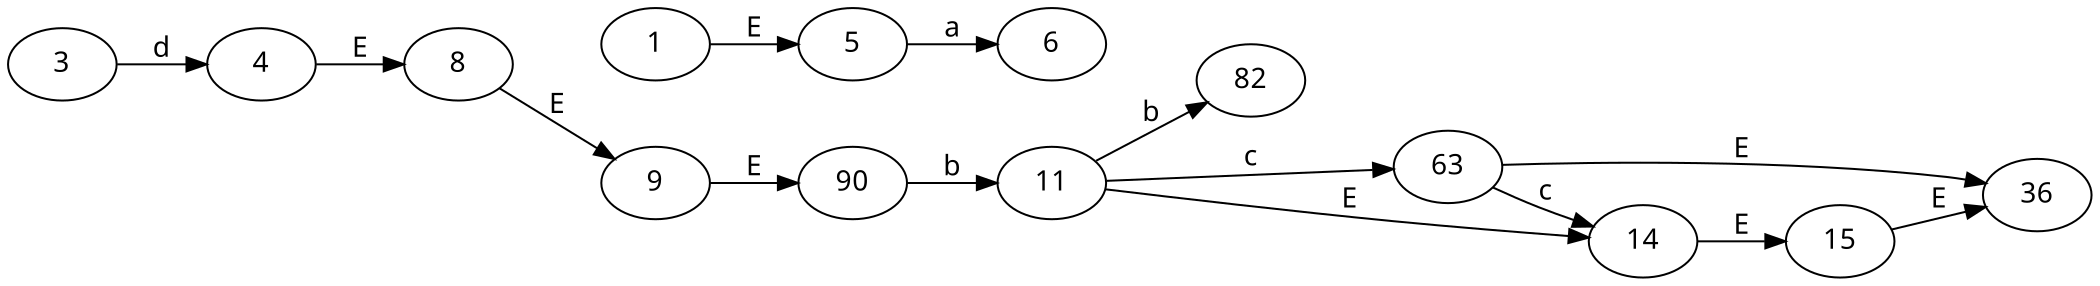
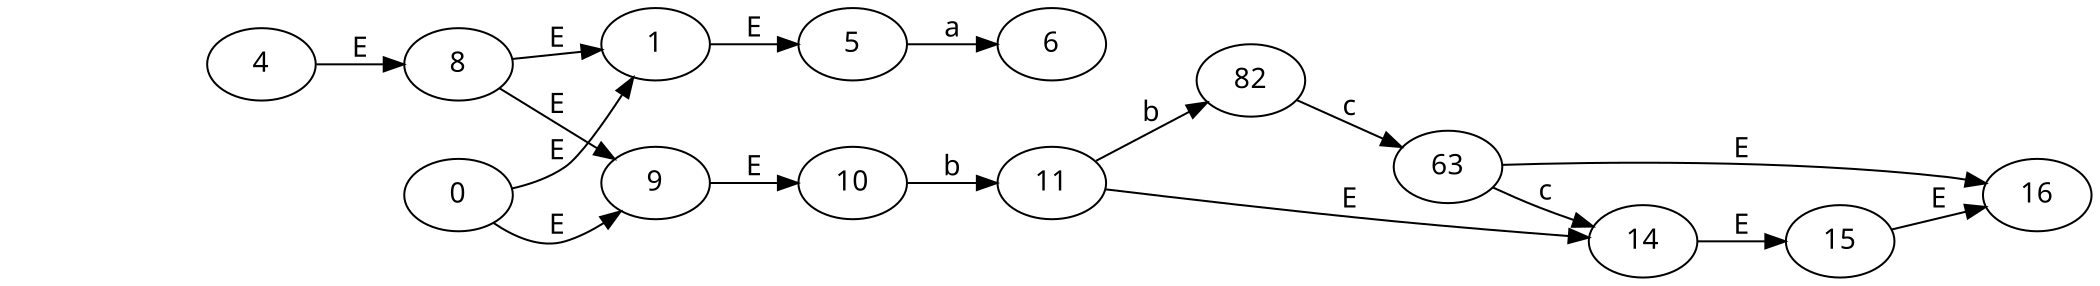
none -> (547, 55)
(62, 64) -> none
(1240, 175) -> (1340, 119)
(853, 183) -> (853, 183)
none -> (459, 195)
(2037, 195) -> (2037, 195)
